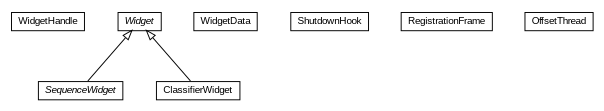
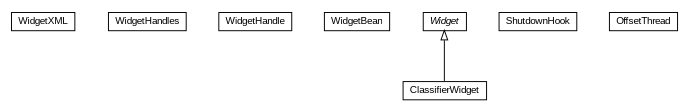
none -> (43, 21)
none -> (147, 21)
(226, 21) -> none
none -> (357, 21)
(446, 21) -> none
(81, 90) -> none
